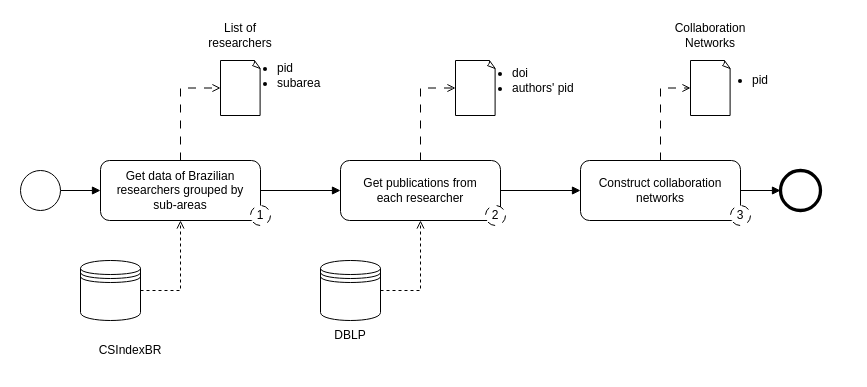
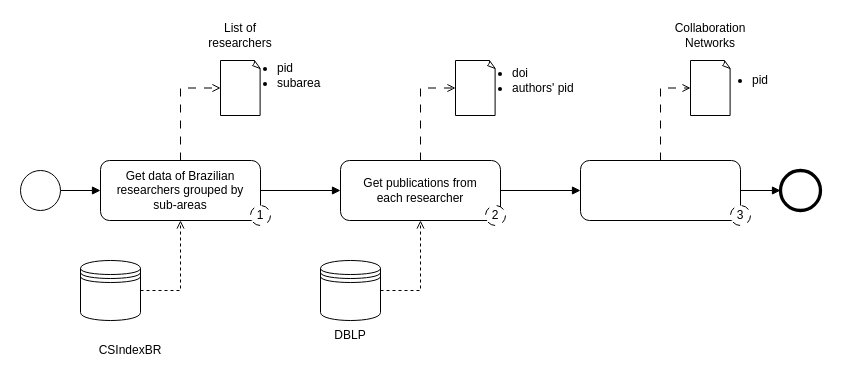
(661, 191) -> none
